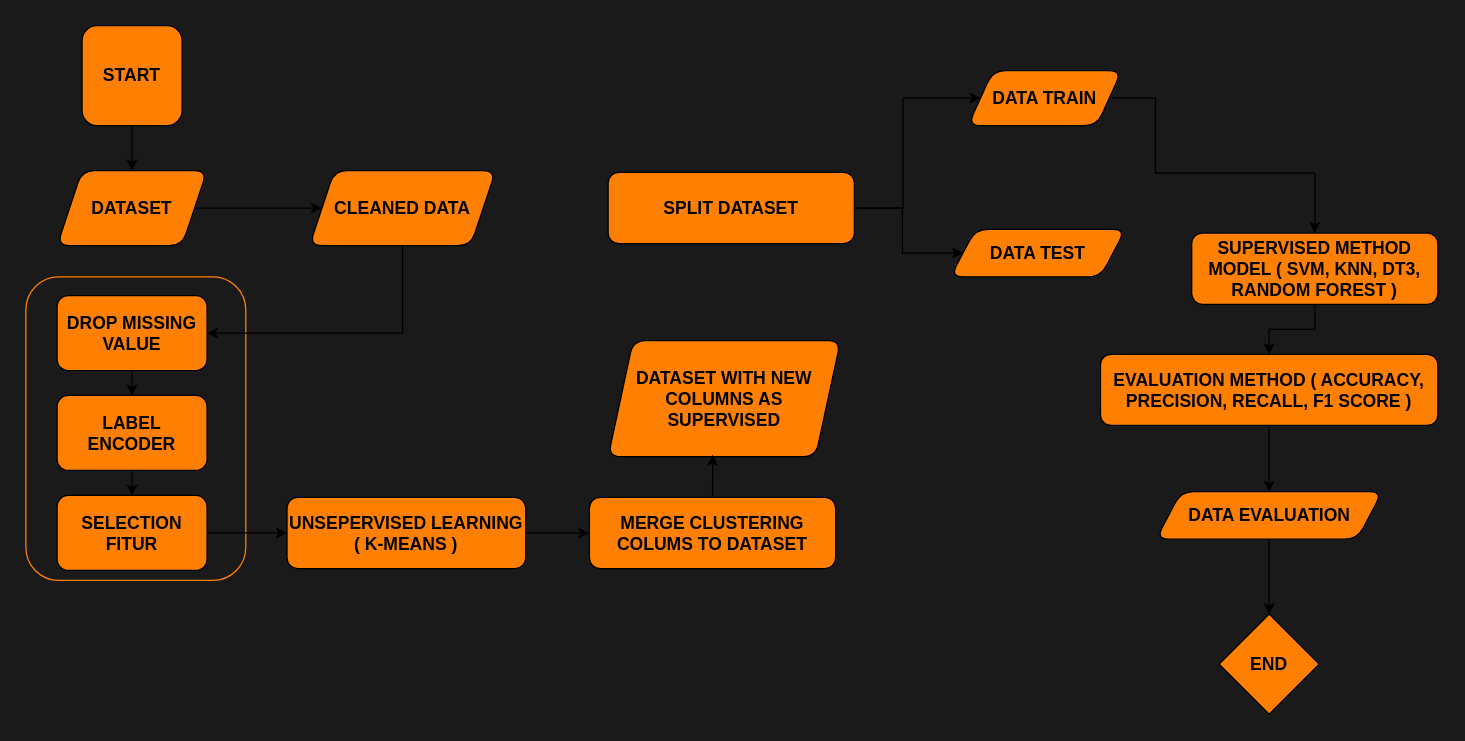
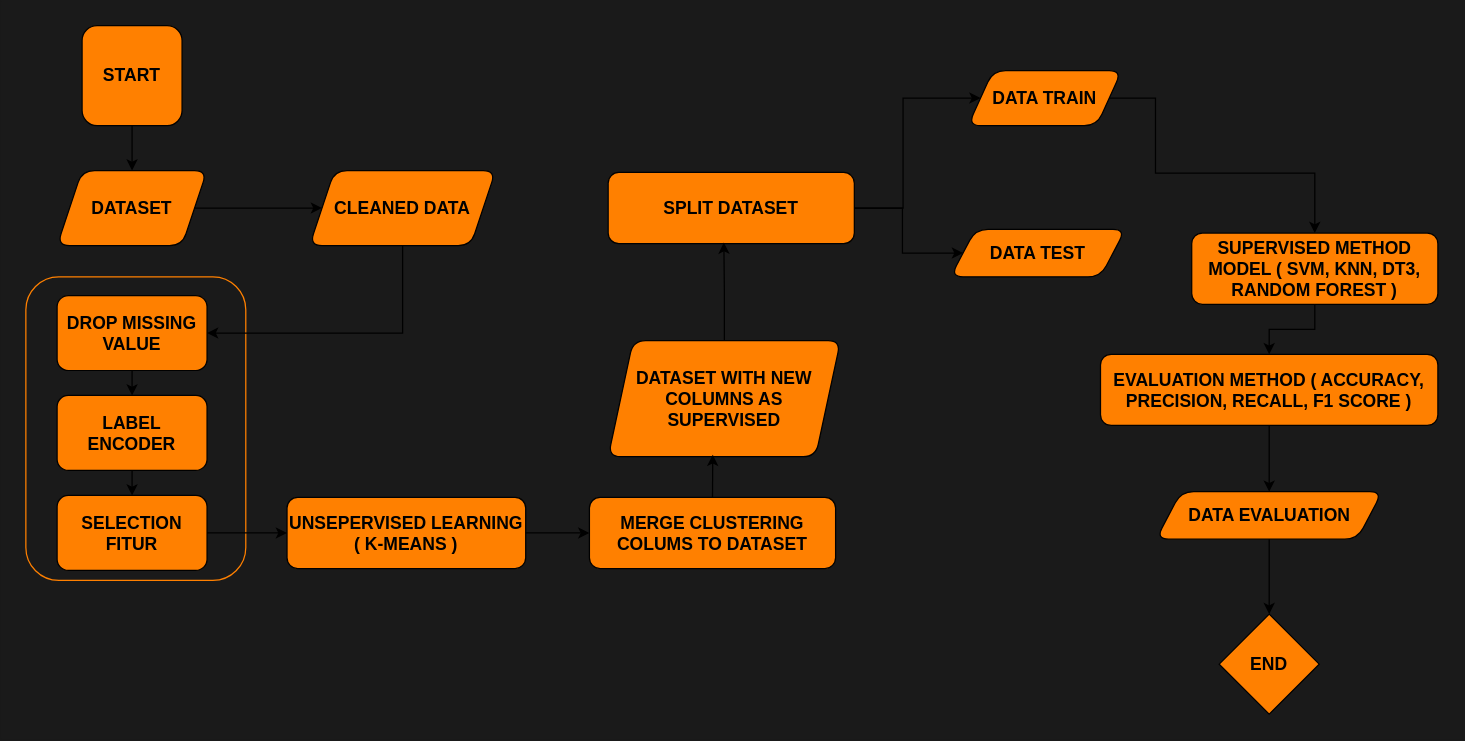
none -> (724, 296)
